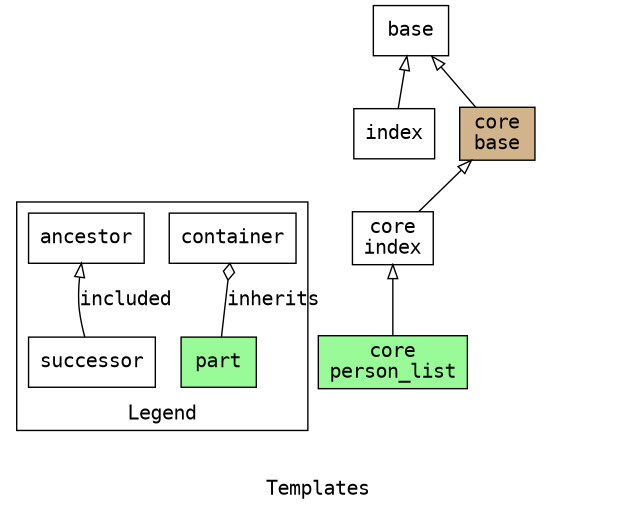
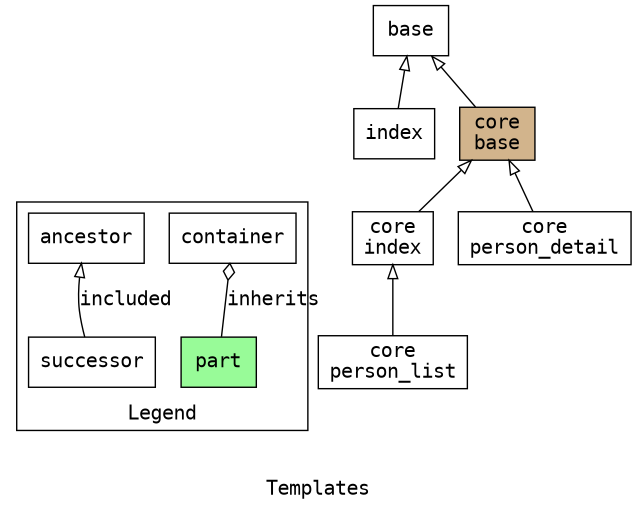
none -> (545, 238)
(393, 362) -> (393, 362)
